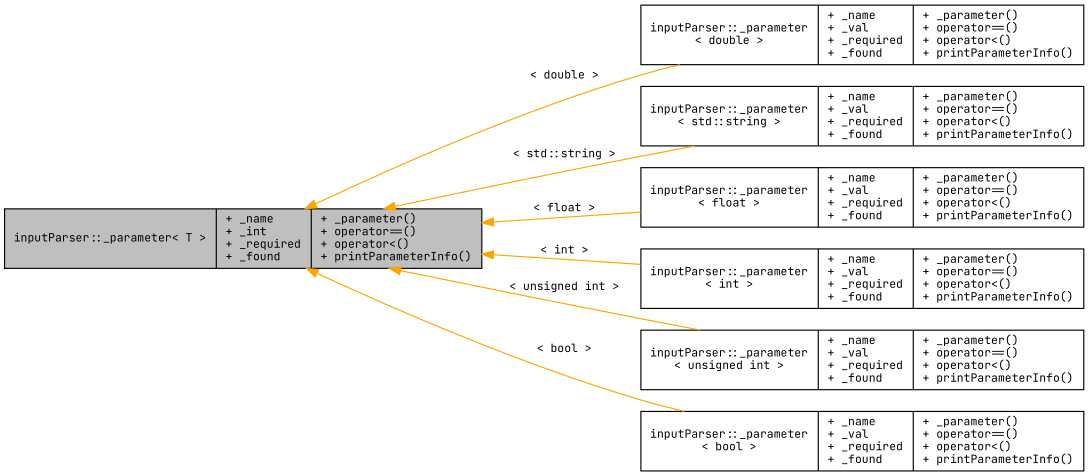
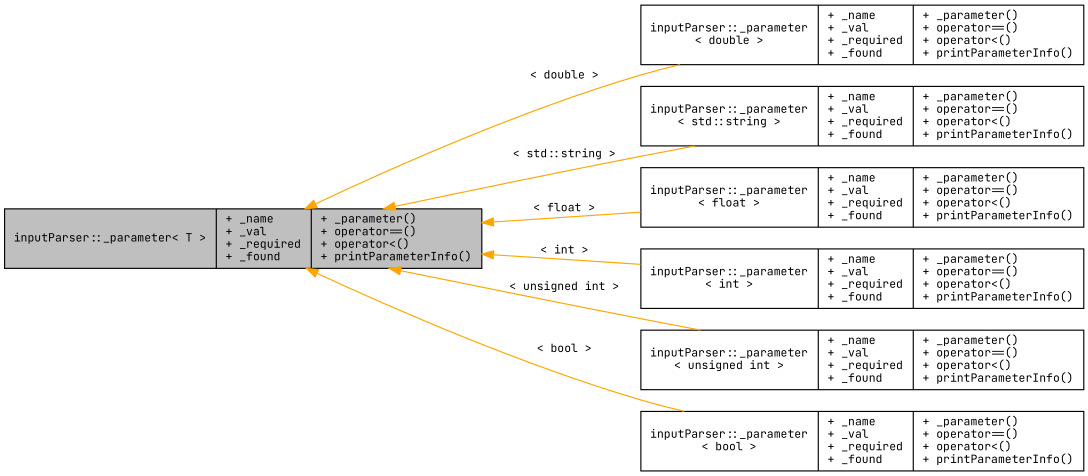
(247, 232) -> (247, 232)
